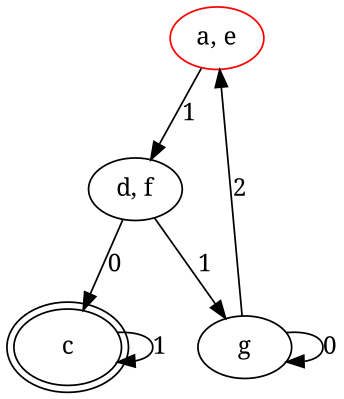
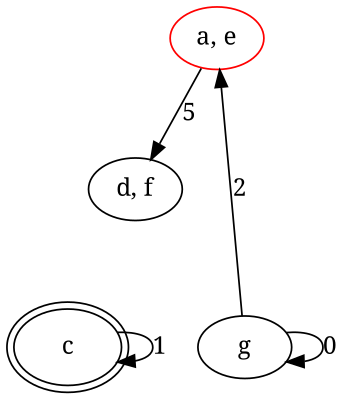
(189, 114) -> (189, 114)
(107, 257) -> none
(185, 261) -> none
